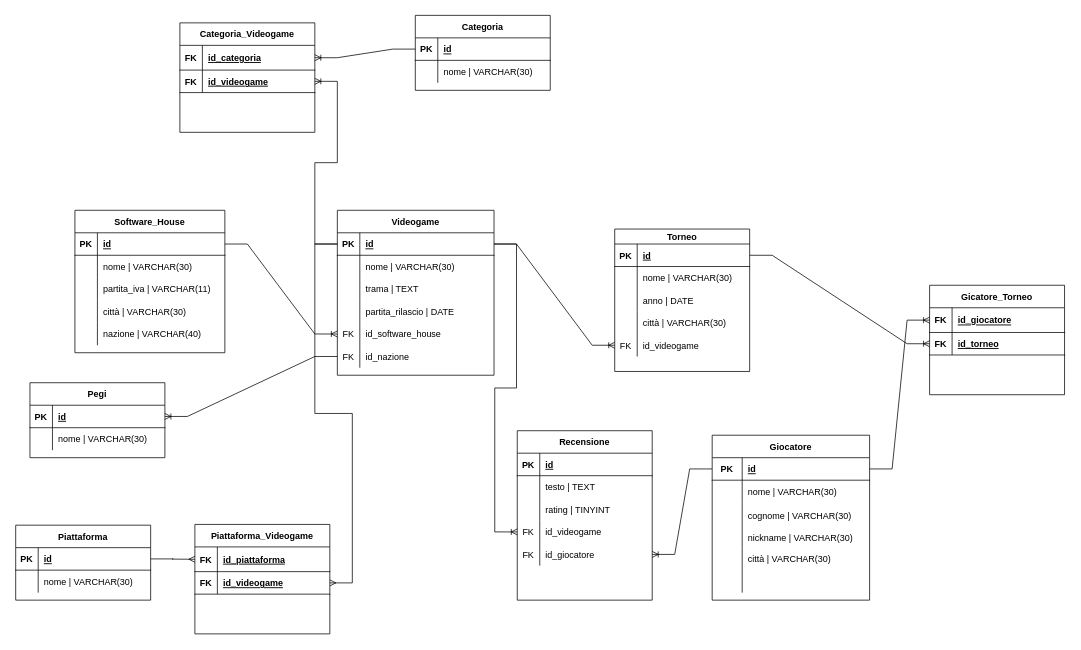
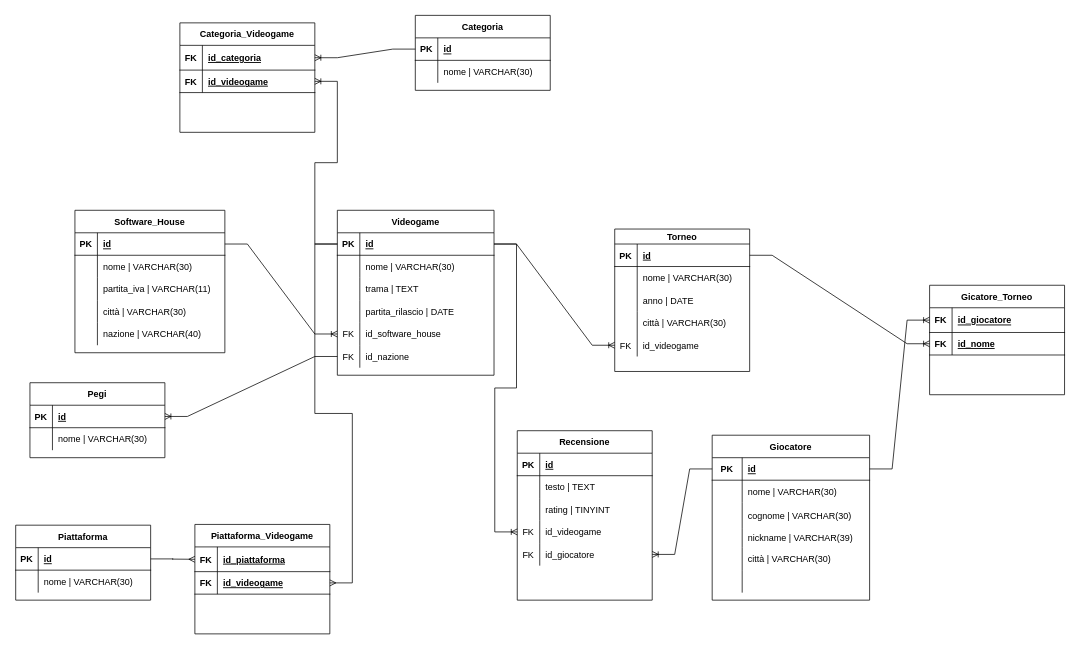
(979, 344) -> (974, 344)
(799, 539) -> (799, 539)
